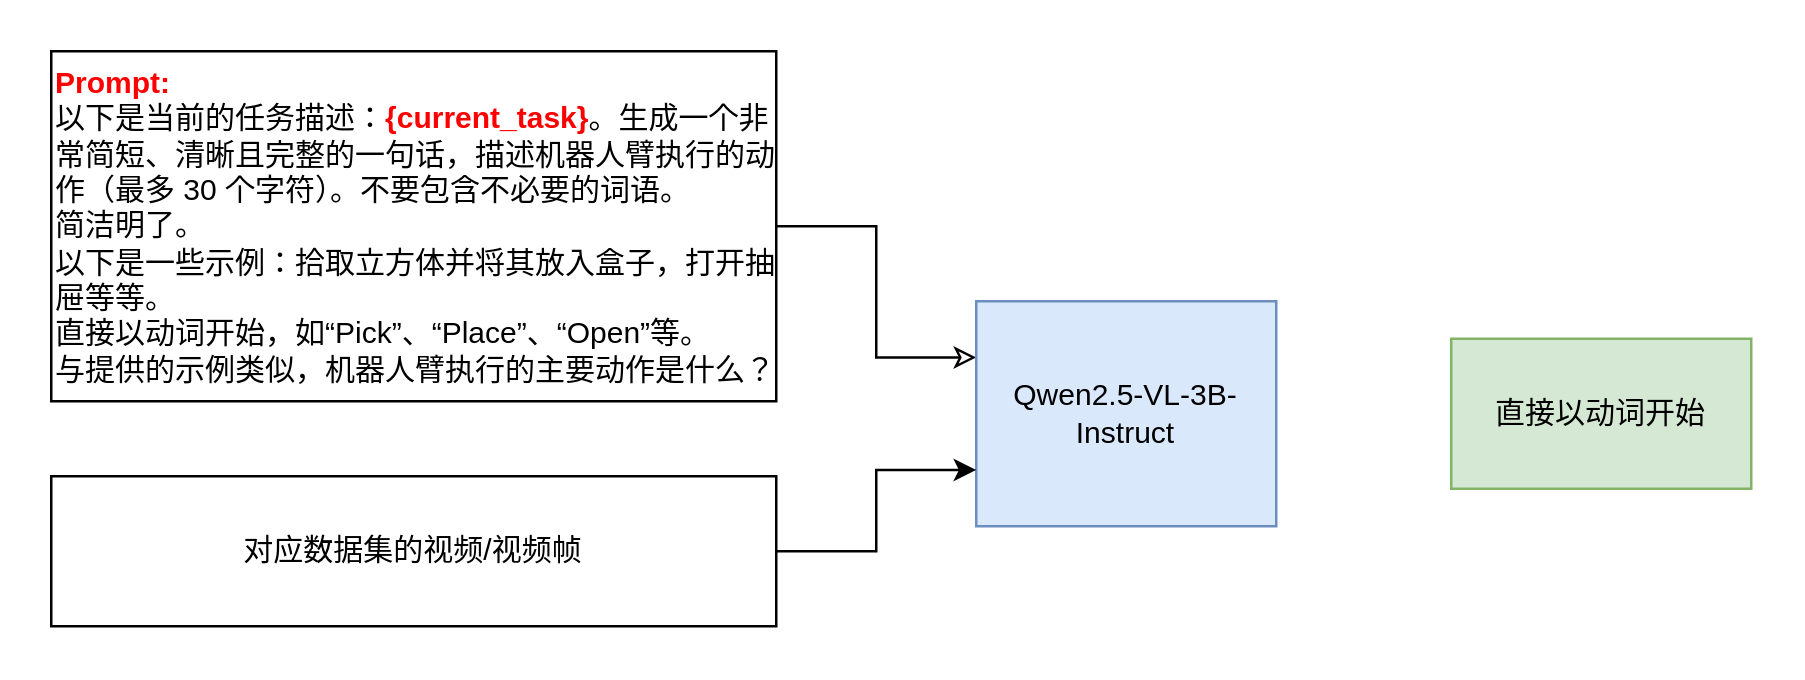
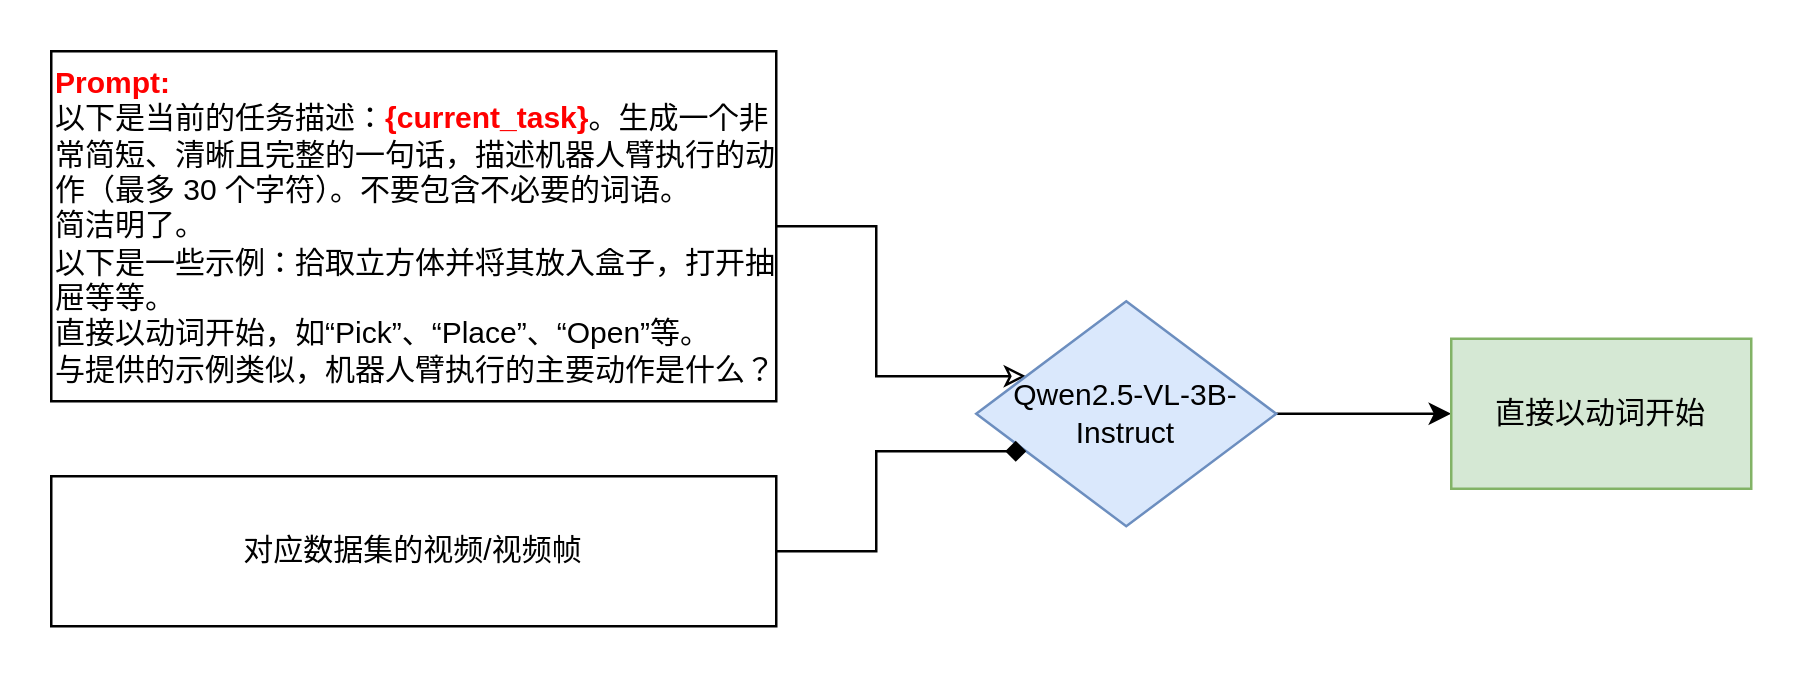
(1126, 414) -> (1126, 414)
none -> (1355, 414)
(917, 470) -> (931, 451)
